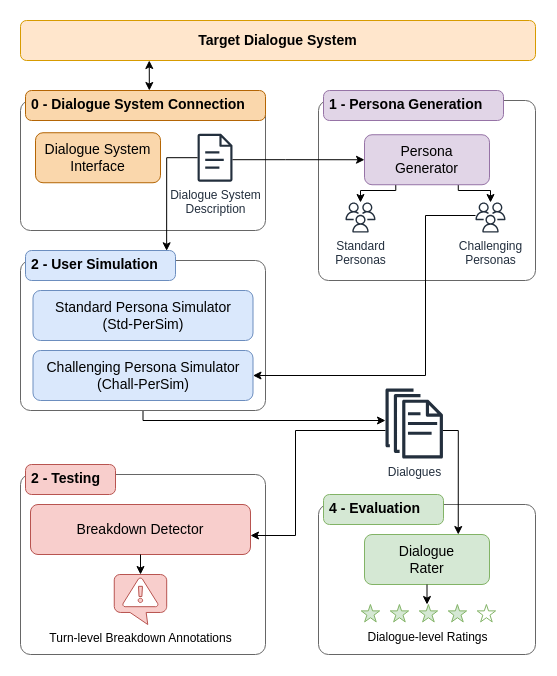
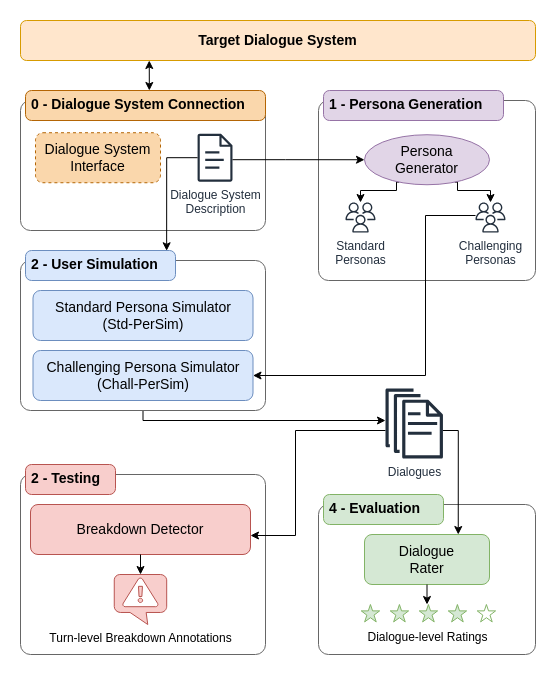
(98, 158) -> (98, 158)
(427, 160) -> (427, 160)
